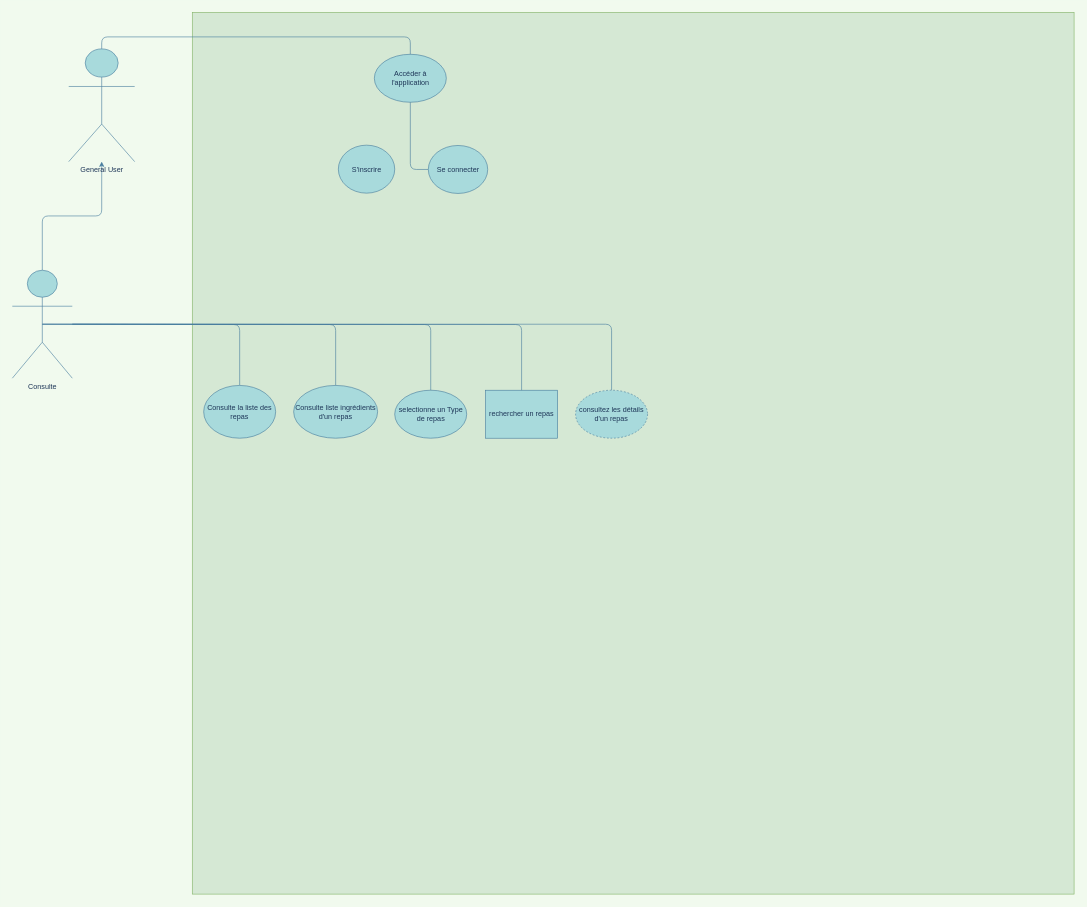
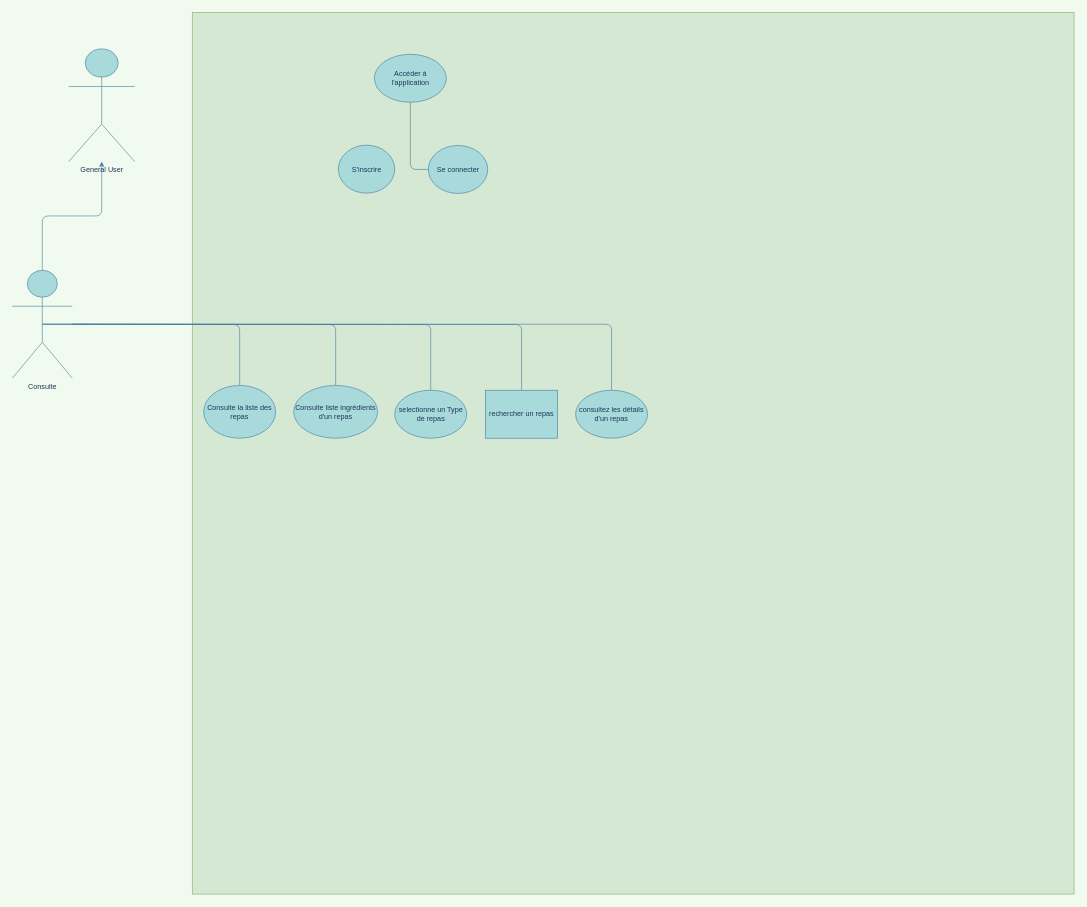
(258, 37) -> none
(612, 414) -> (612, 414)
